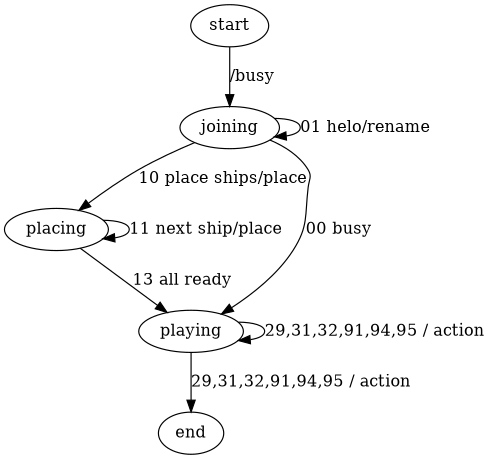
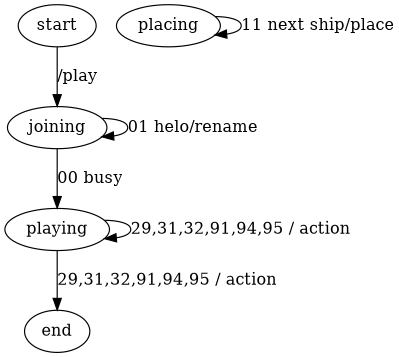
(253, 77) -> (78, 77)
(139, 169) -> none
(119, 277) -> none
